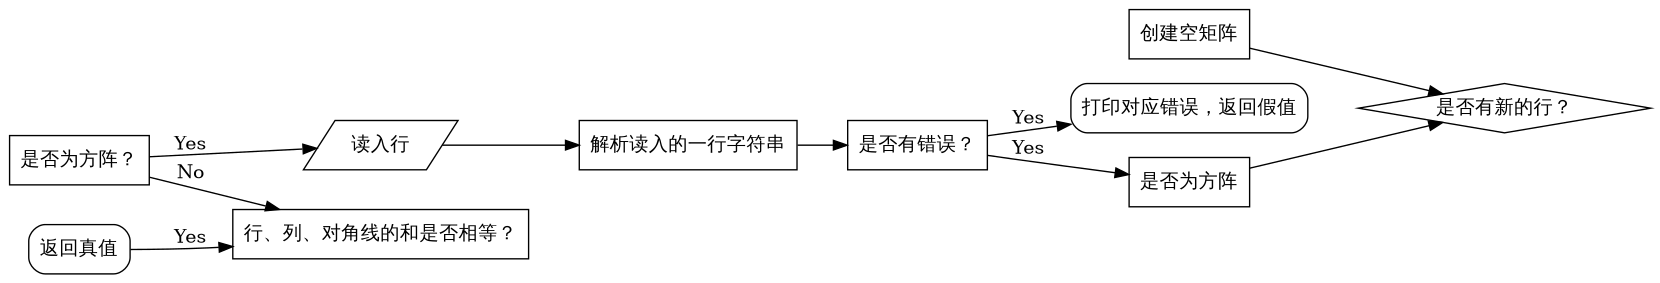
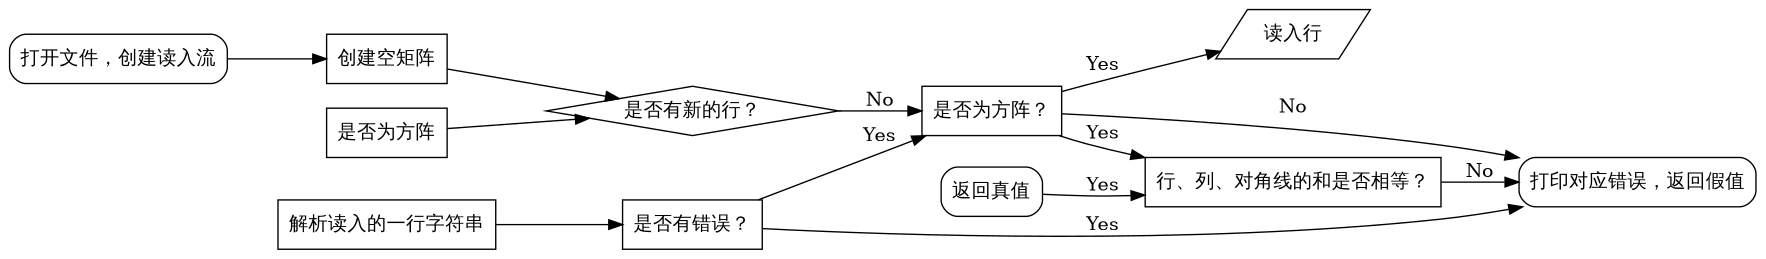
none -> (118, 59)
none -> (873, 111)
none -> (1284, 128)
(504, 145) -> none
(1051, 164) -> (835, 170)
(191, 173) -> (1103, 134)
none -> (1473, 182)
